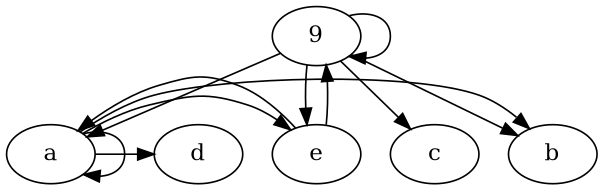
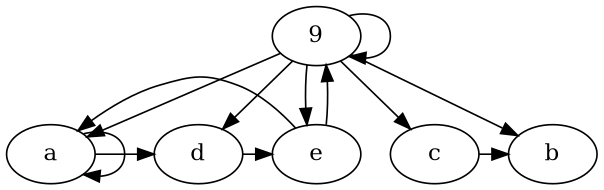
(286, 80) -> (485, 154)
none -> (265, 88)
(210, 96) -> (249, 154)
